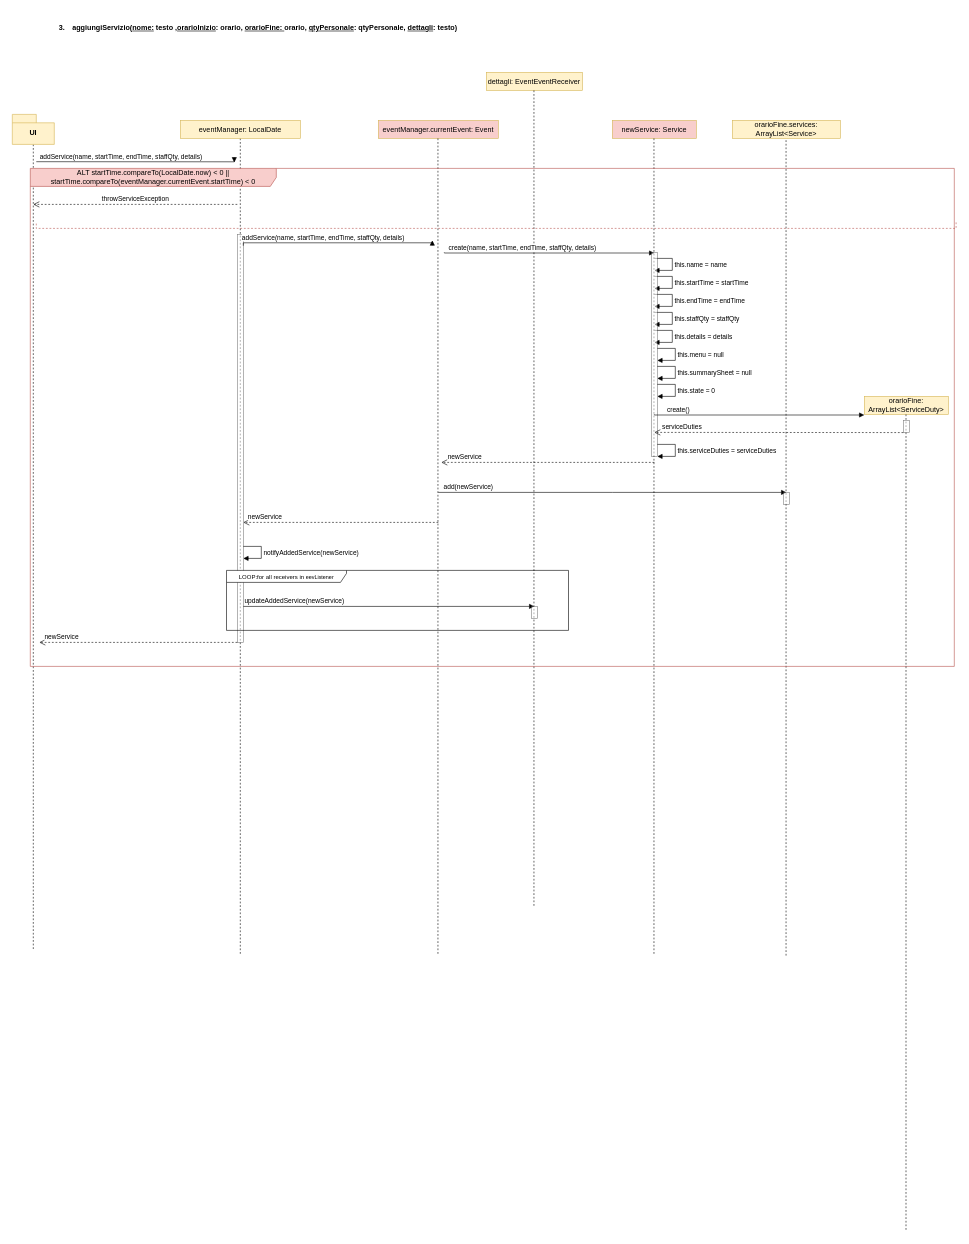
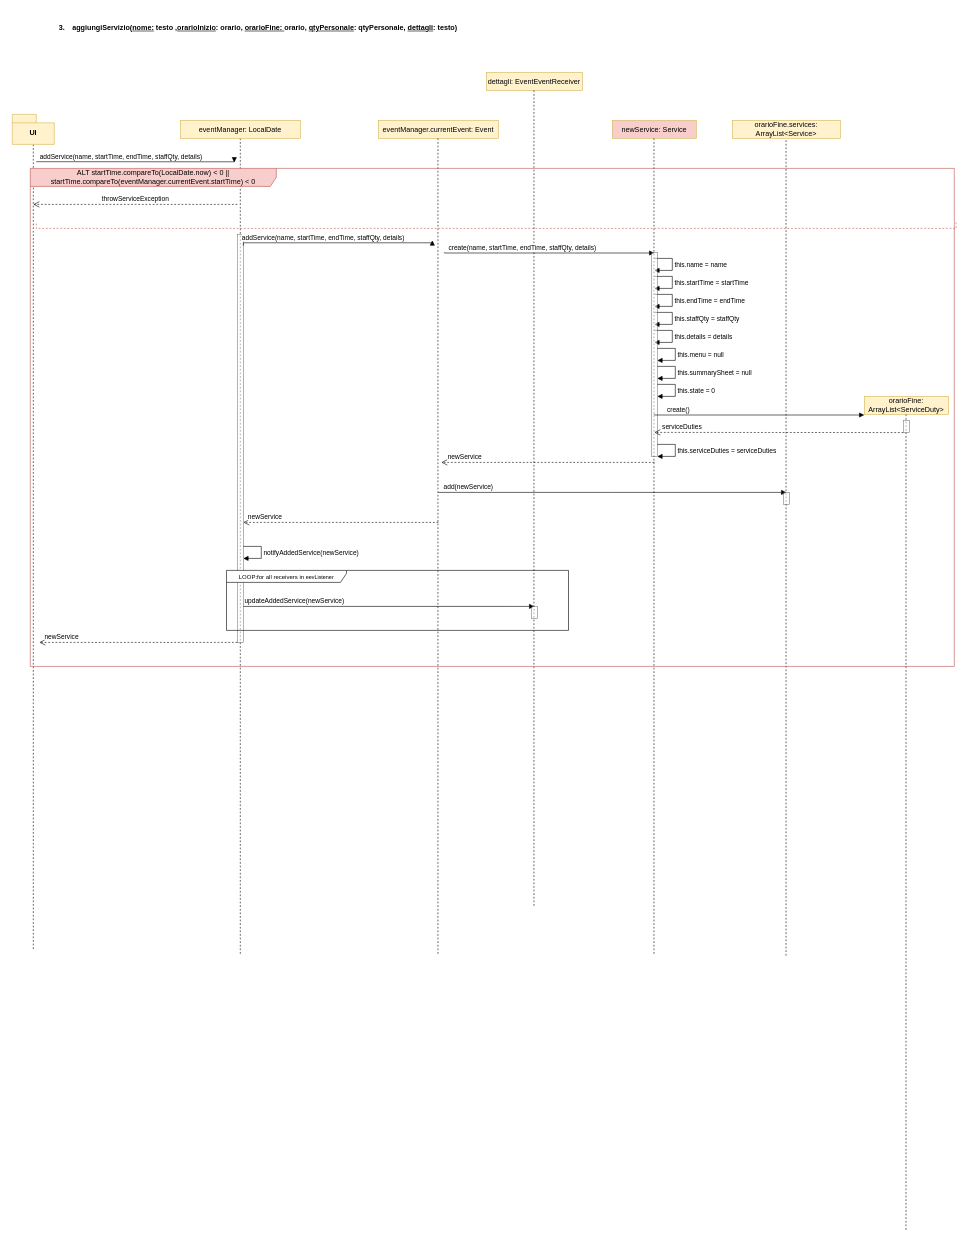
(438, 129) -> (438, 129)
